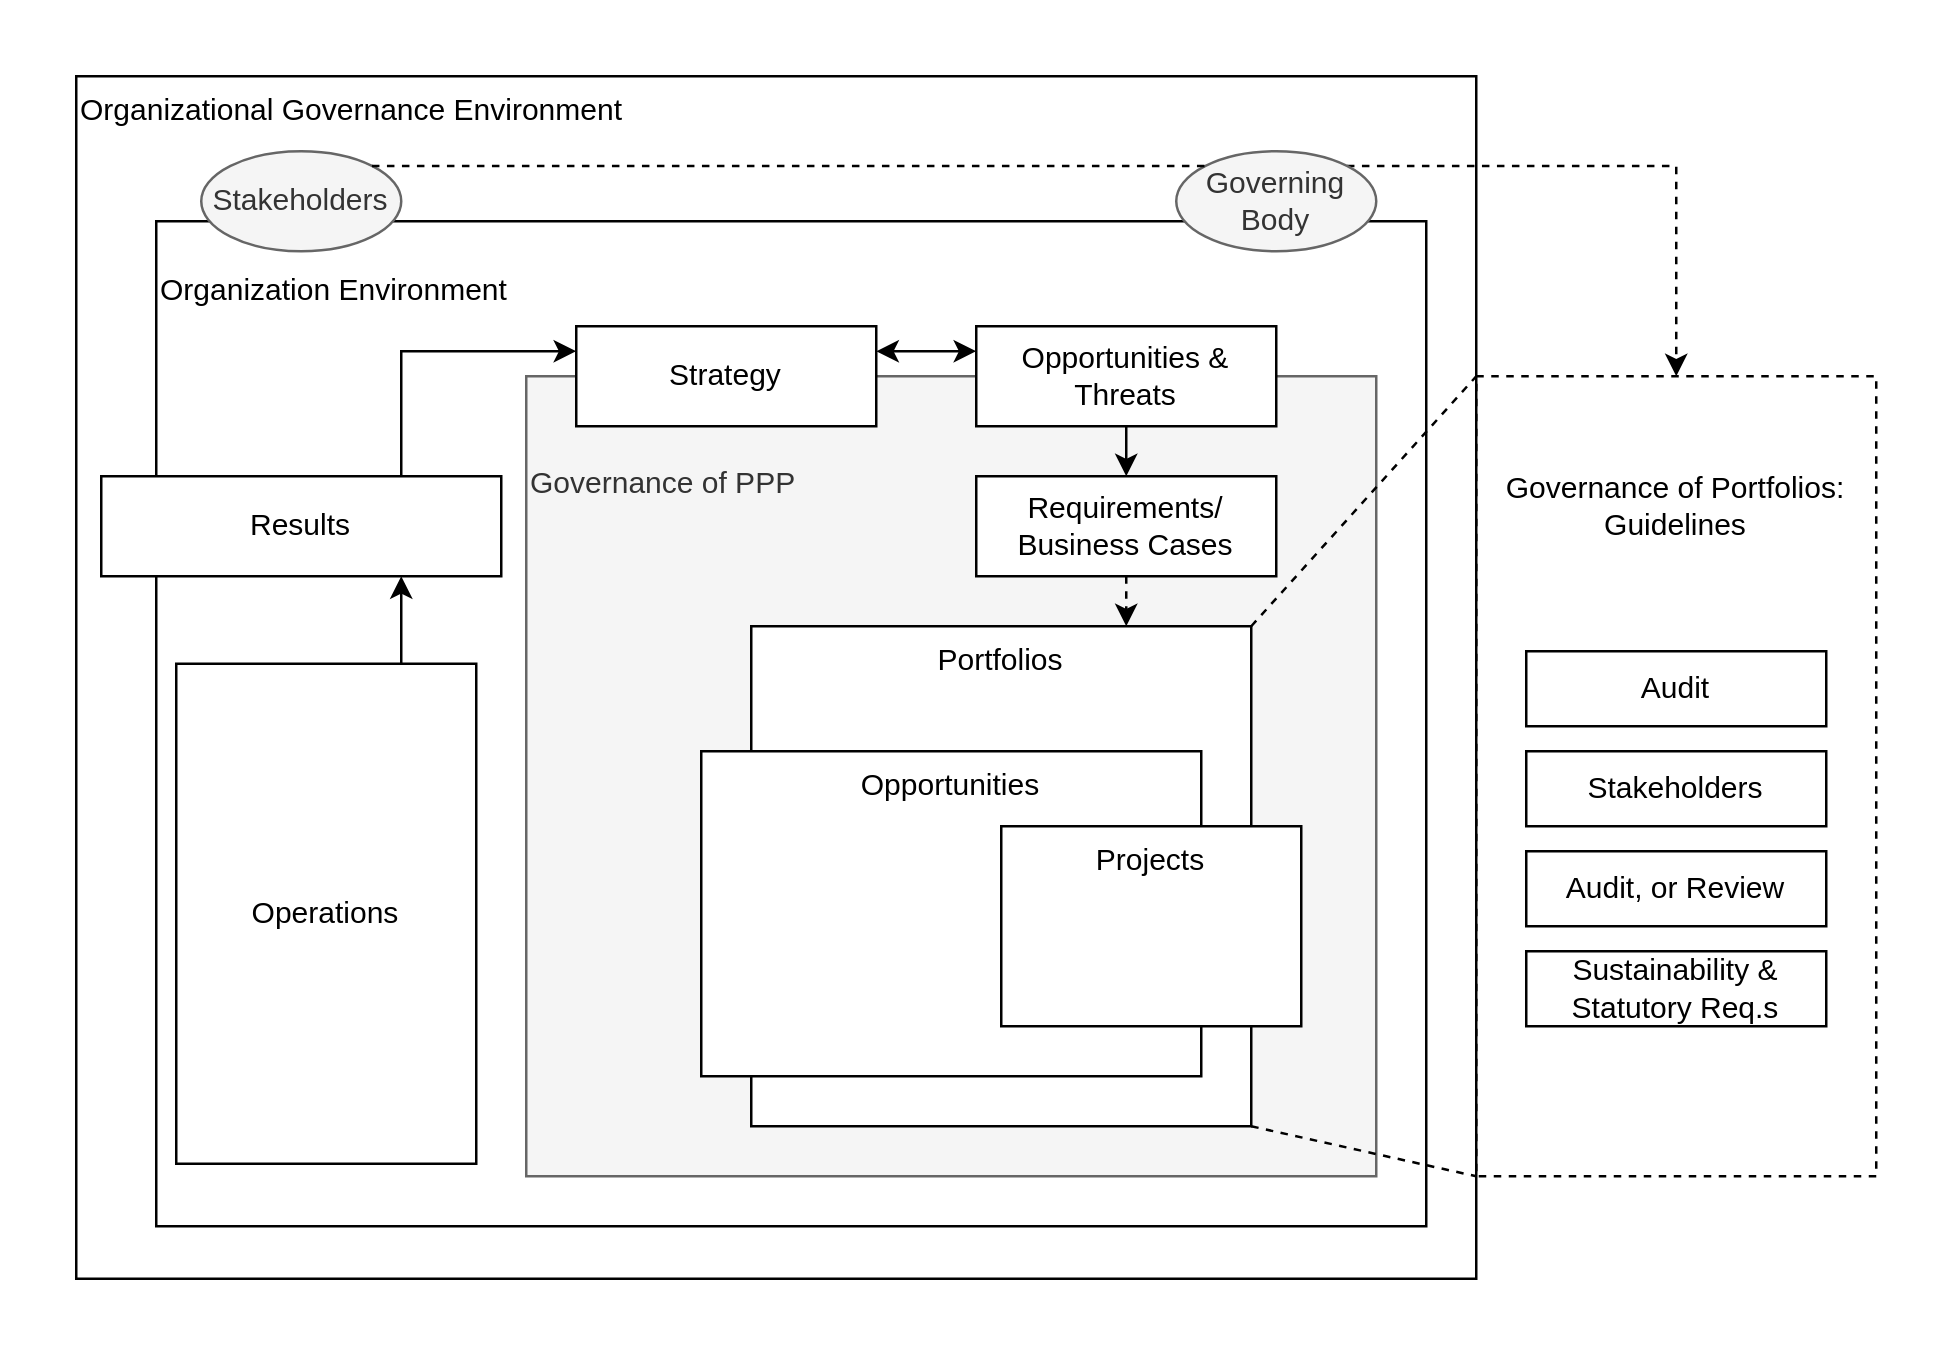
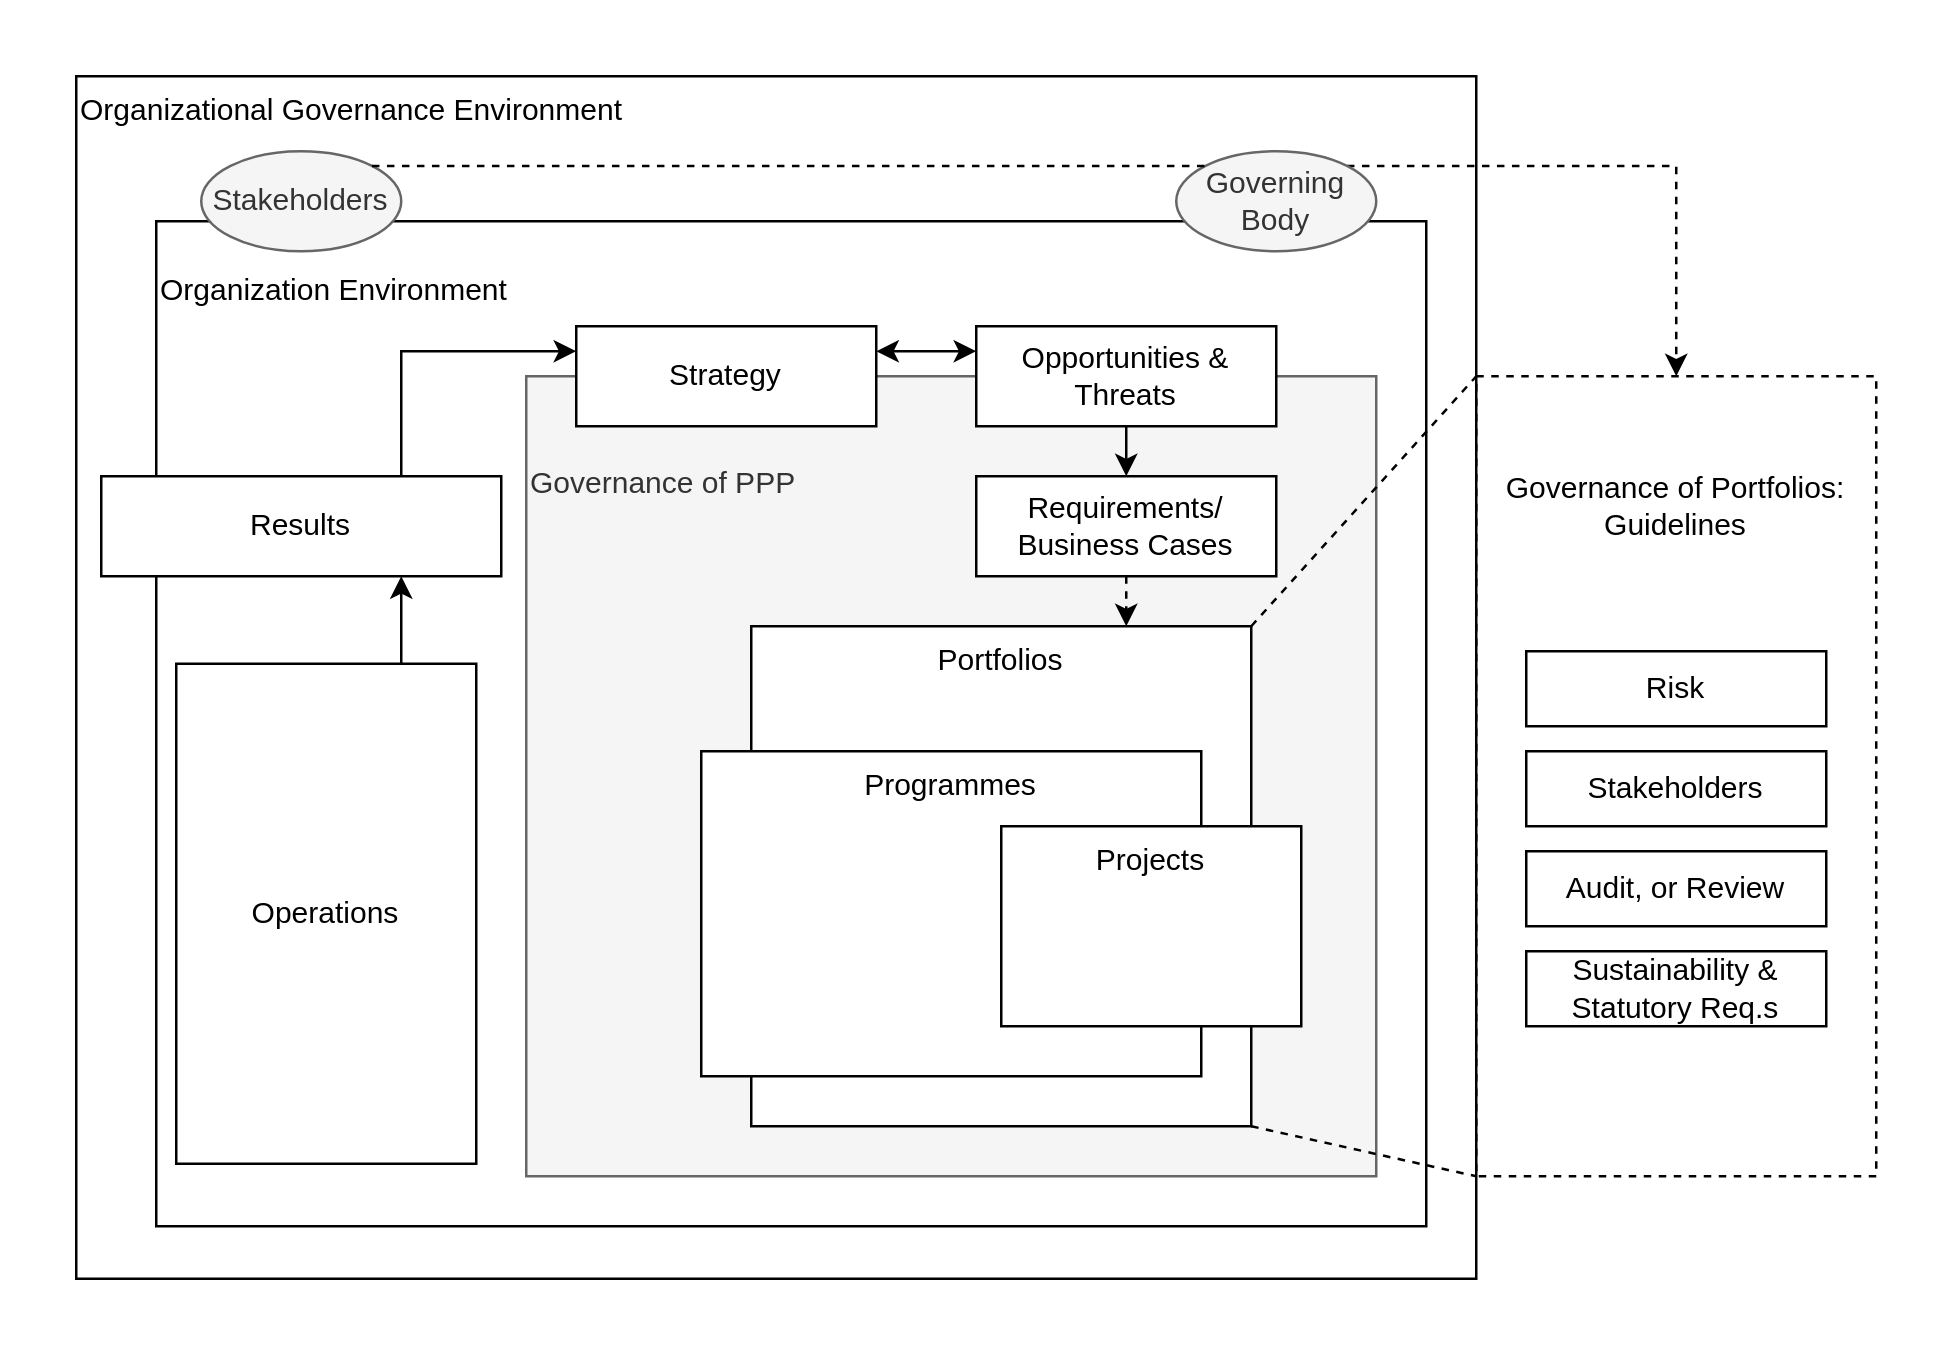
(1676, 689) -> (1676, 689)
(951, 787) -> (951, 787)
